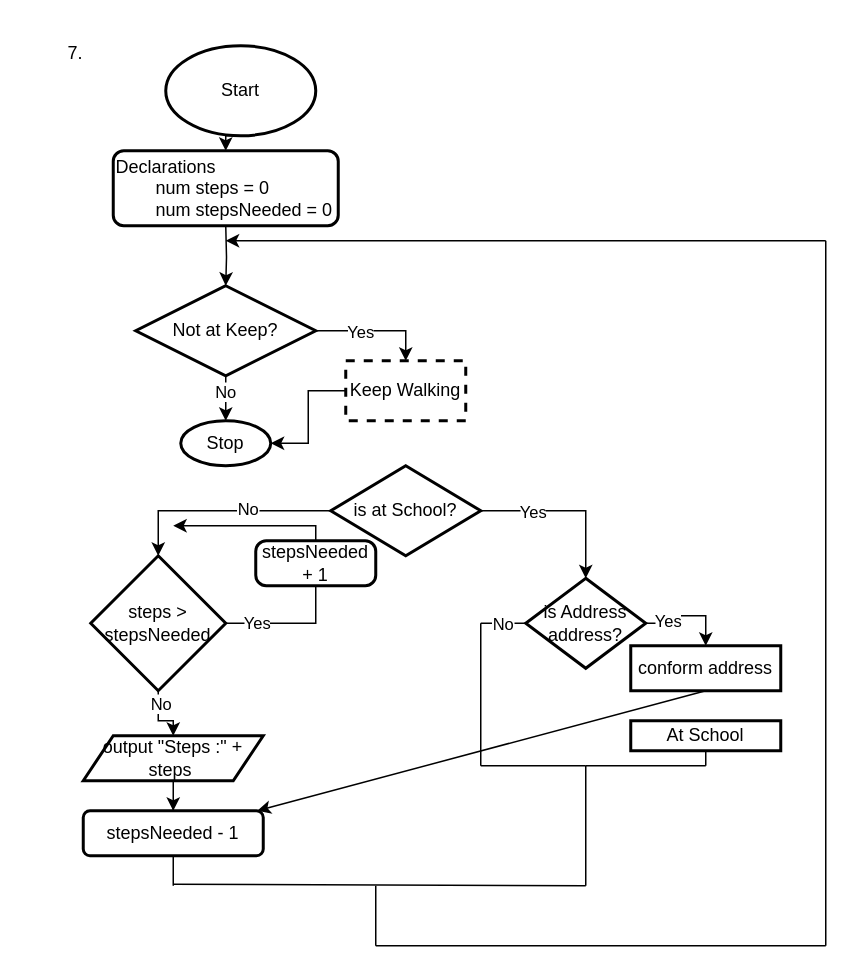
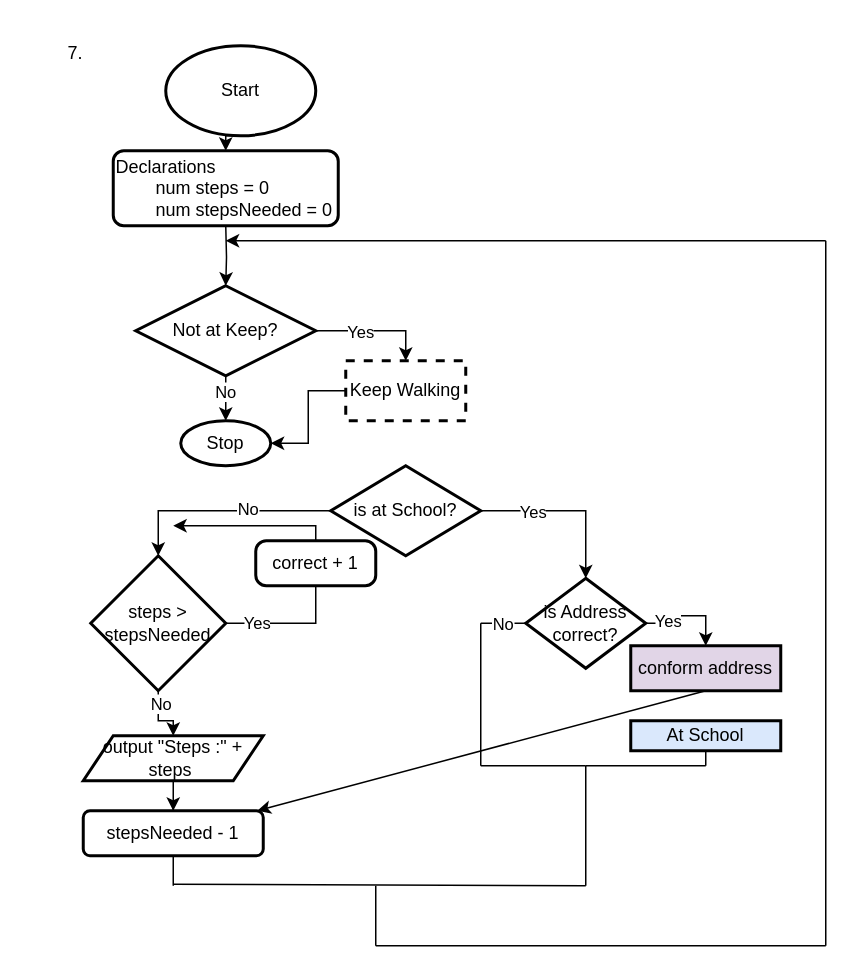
(316, 563) -> (316, 563)
(586, 623) -> (586, 623)
(706, 668) -> (706, 668)
(706, 736) -> (706, 736)
